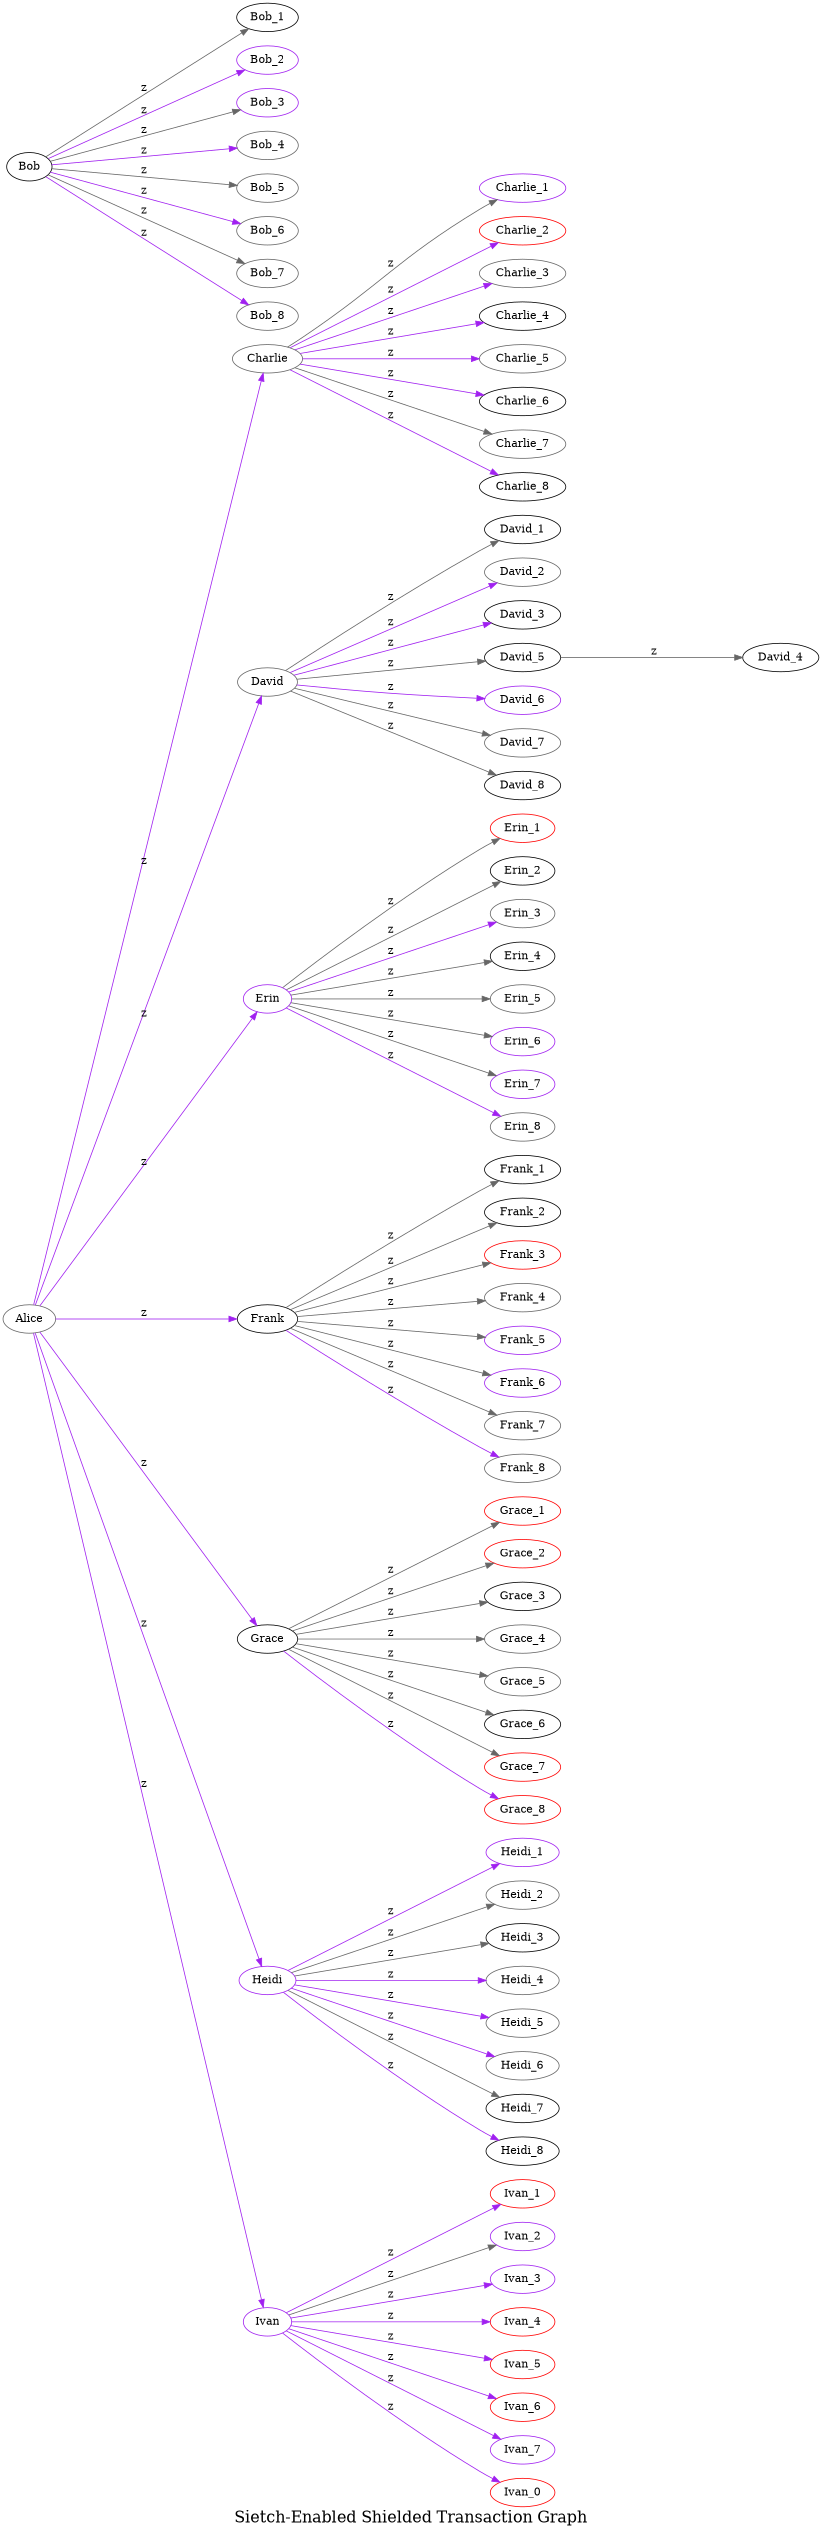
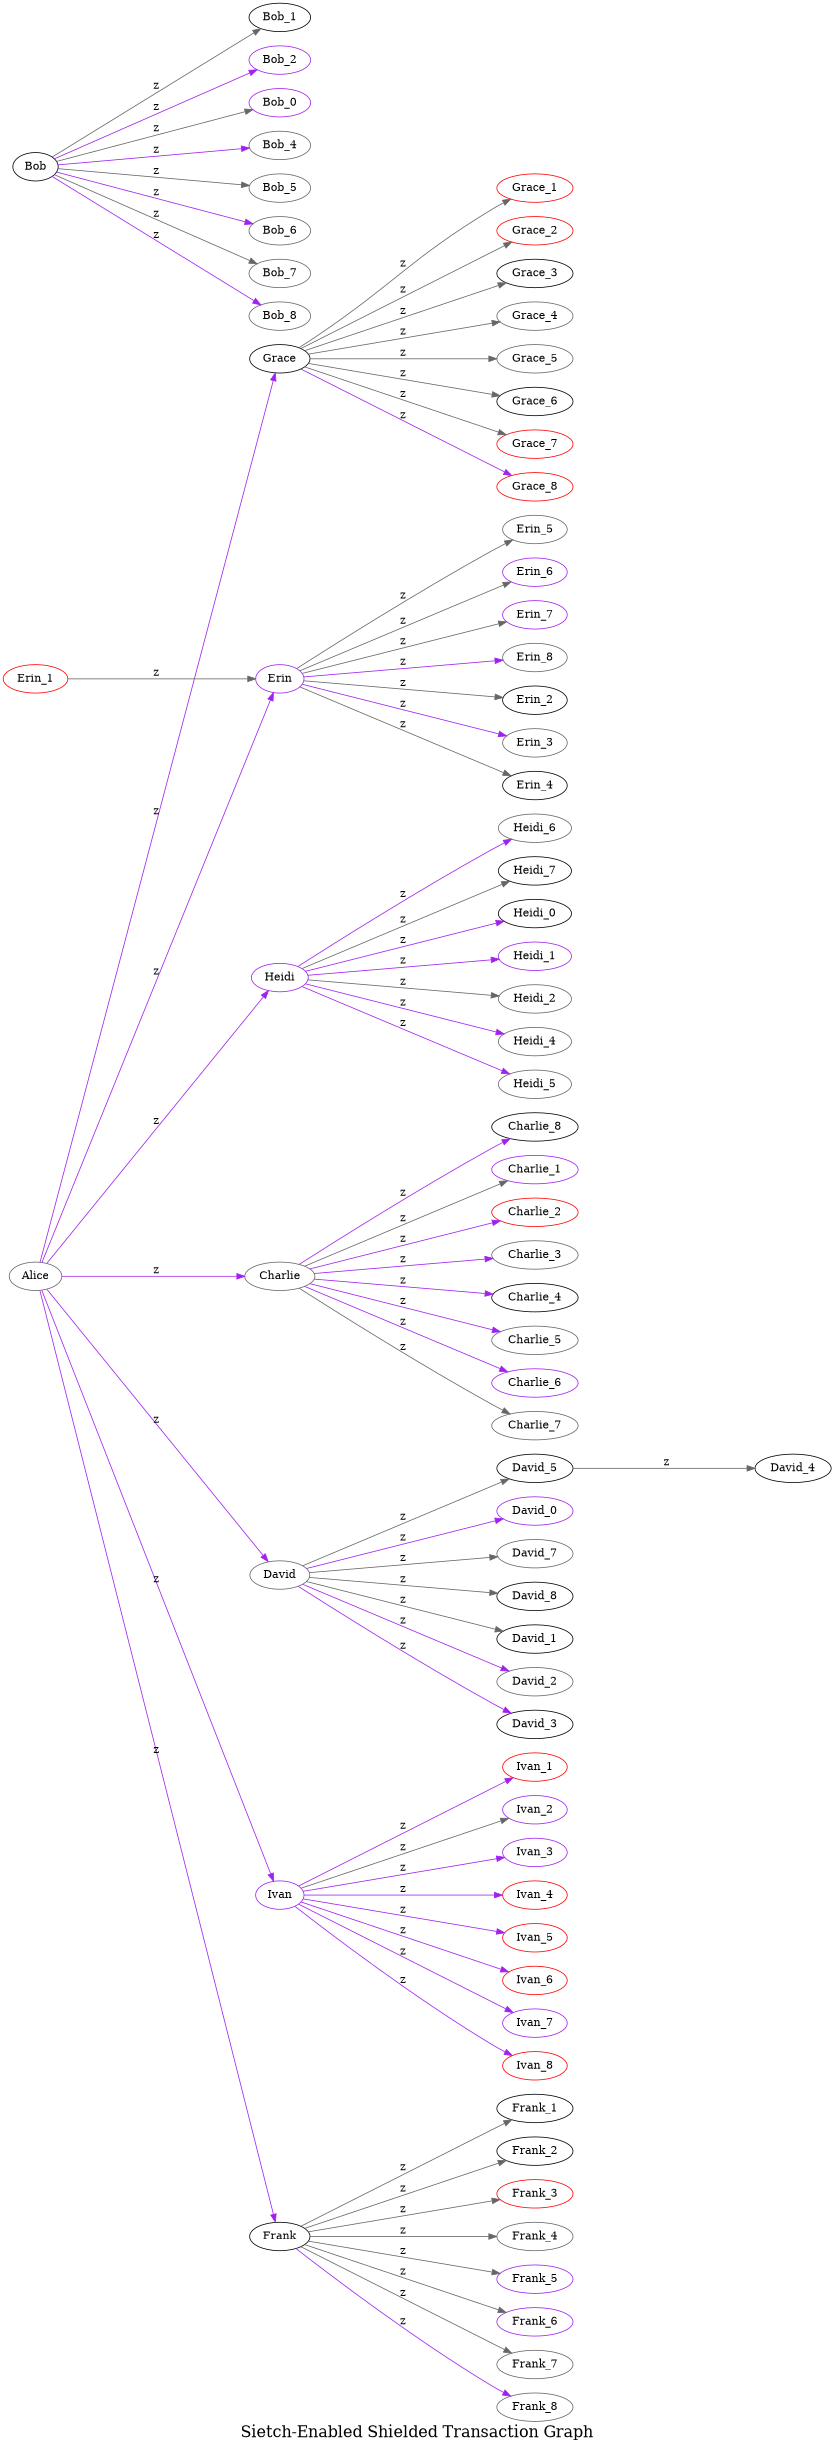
(268, 103) -> (280, 103)
(523, 401) -> (535, 1383)
(523, 700) -> (535, 1511)
(385, 911) -> (158, 679)
(523, 1938) -> none
(523, 2151) -> (535, 914)
(523, 2493) -> (535, 2066)
